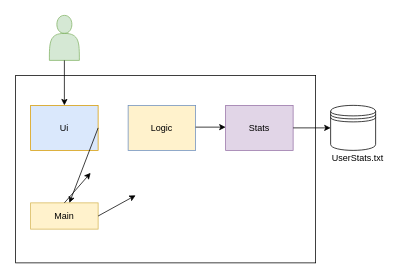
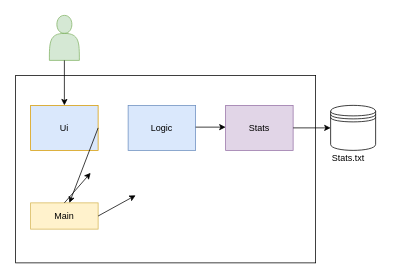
(162, 128) -> (162, 128)
(363, 158) -> (353, 158)
